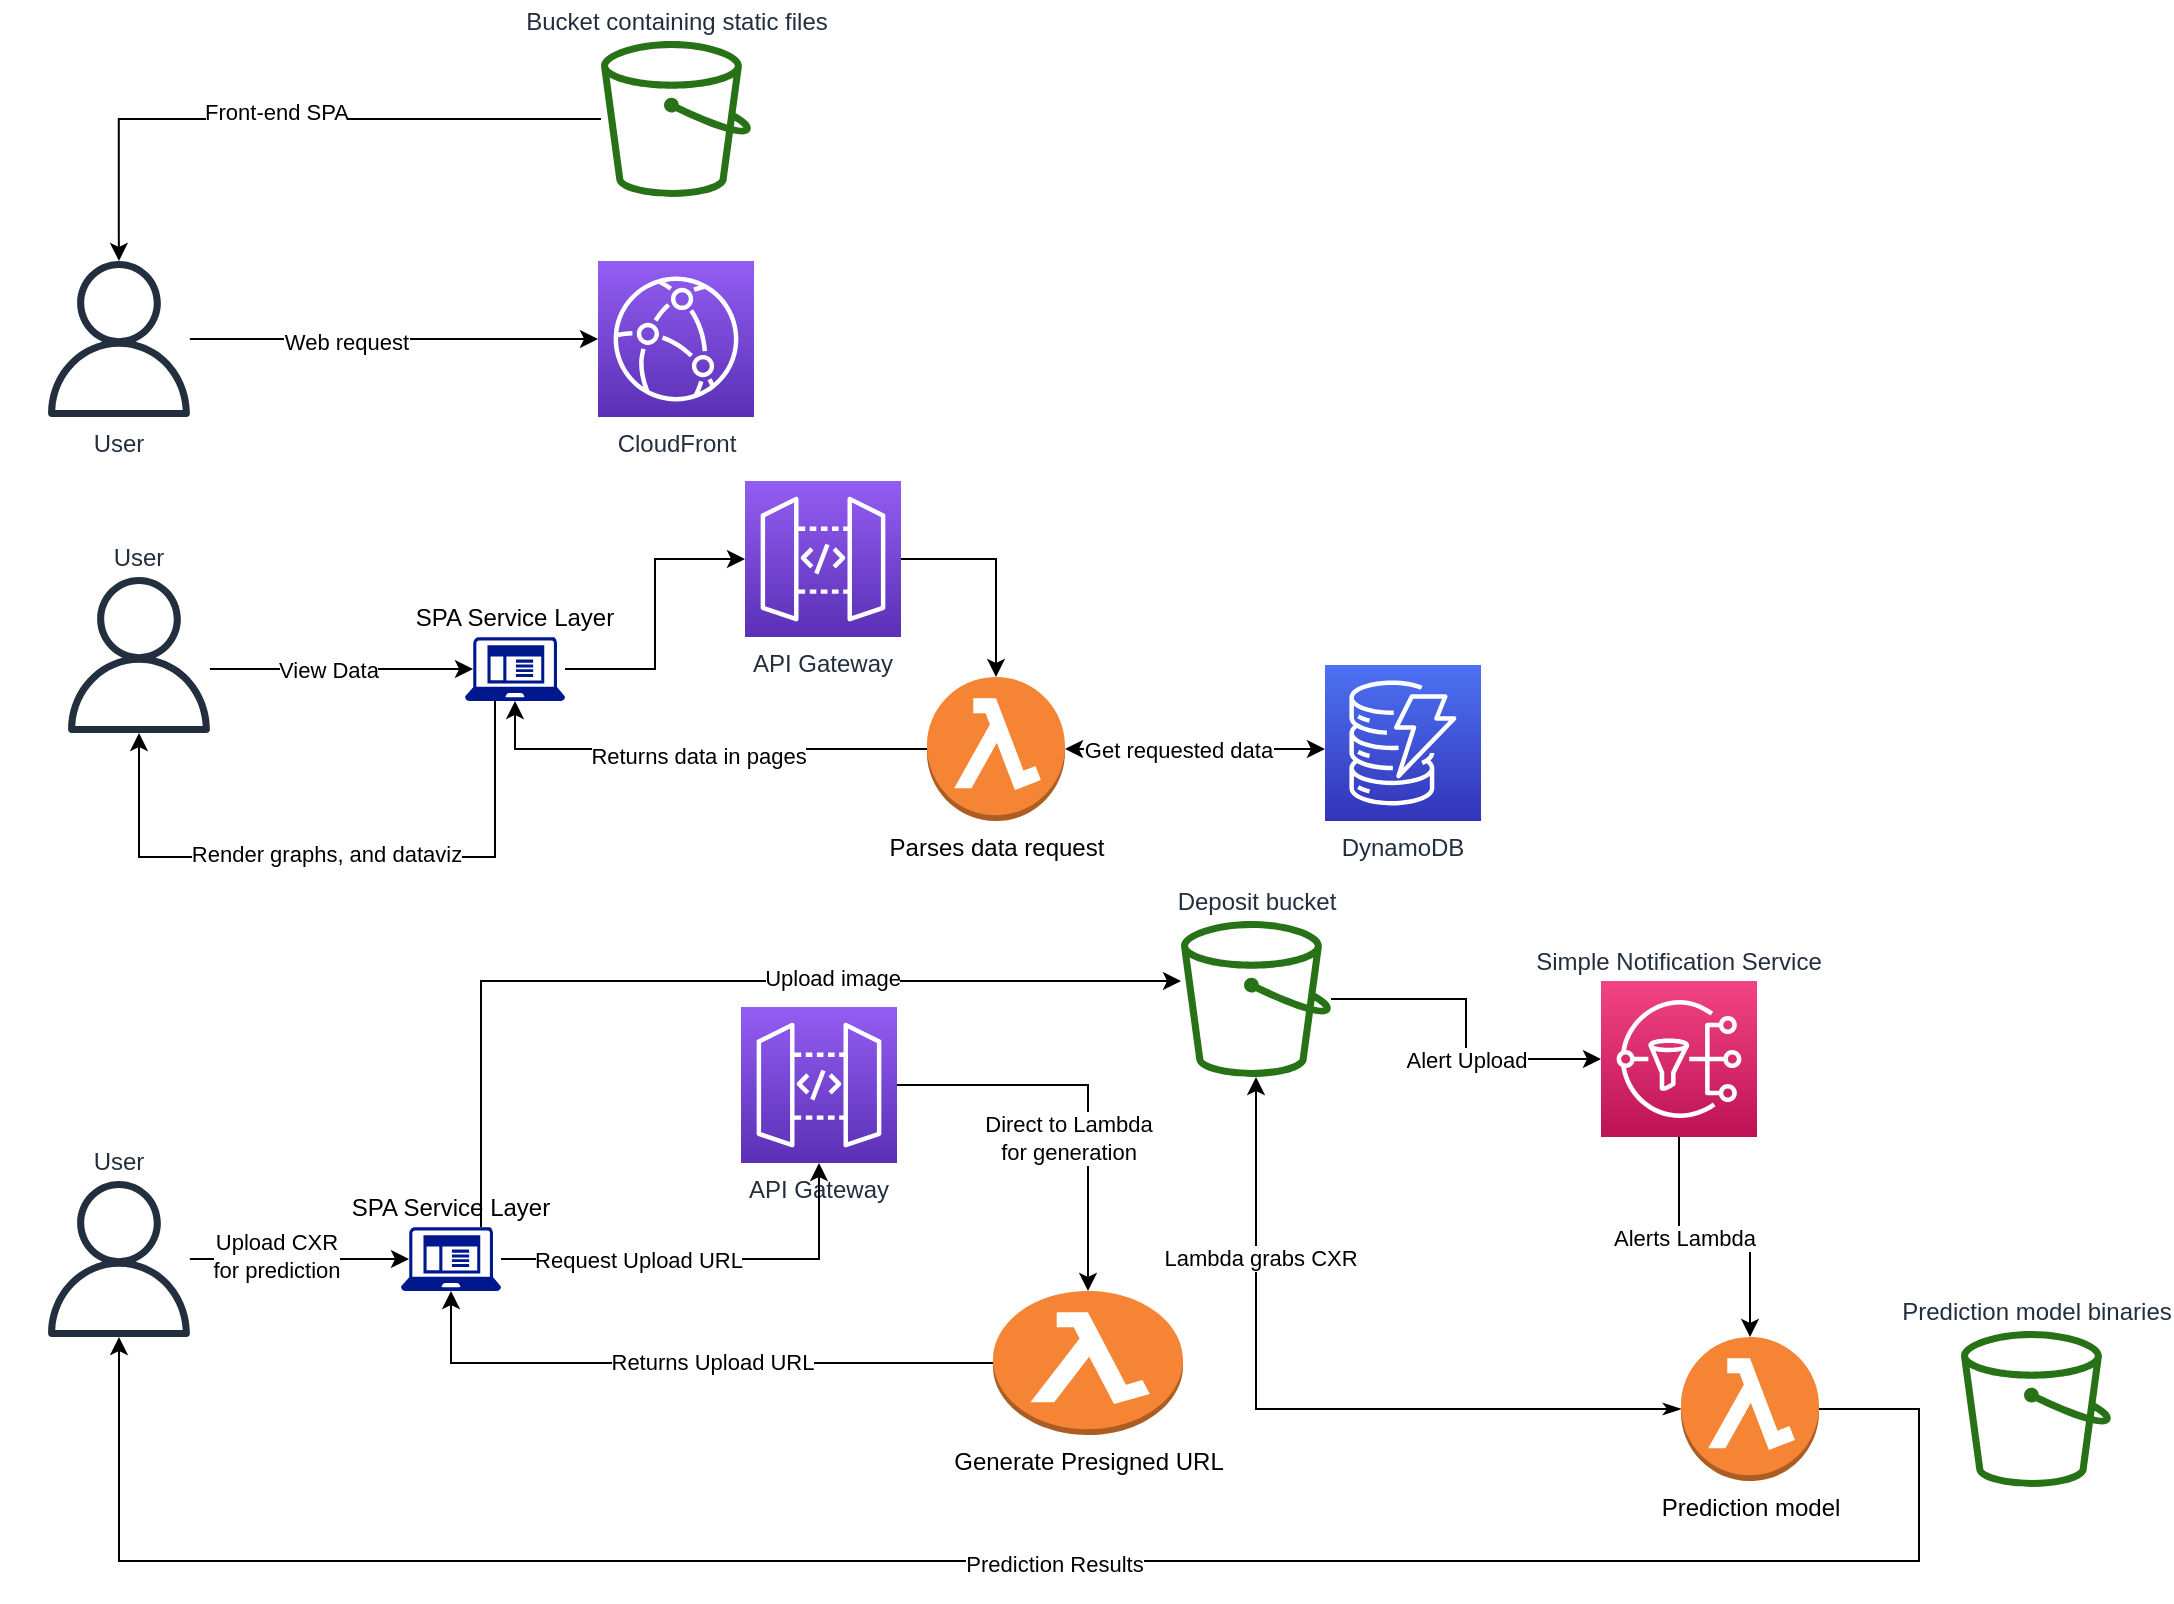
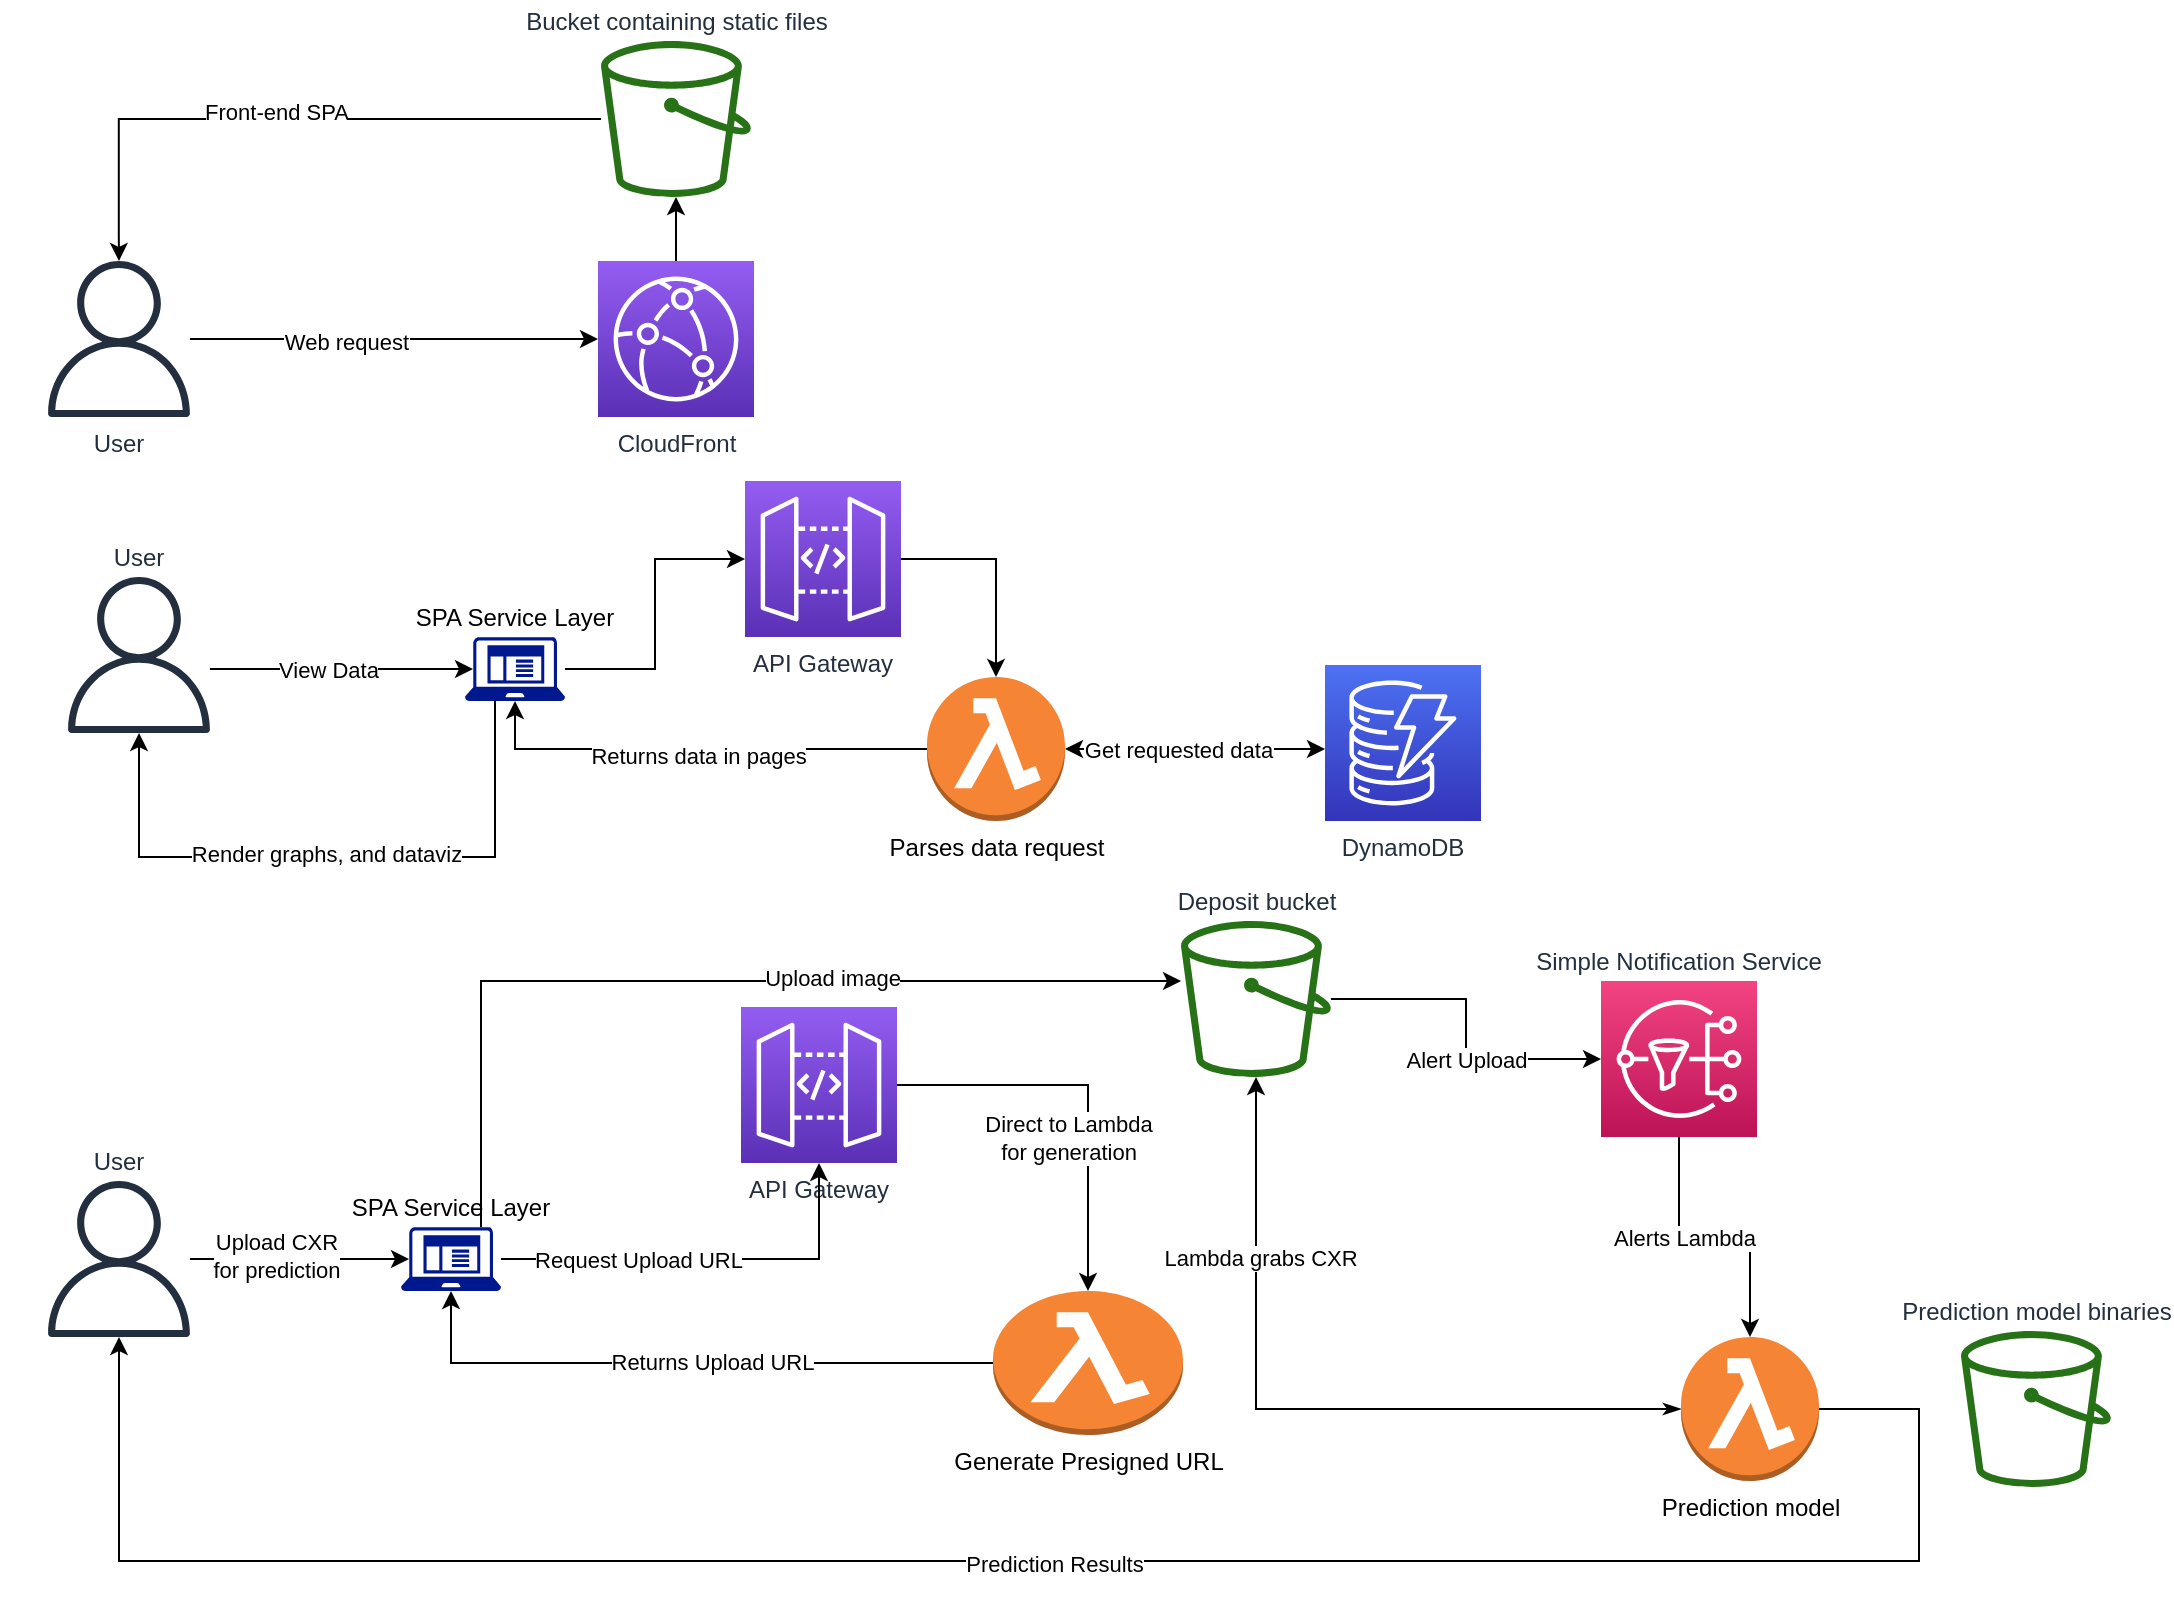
none -> (676, 222)
